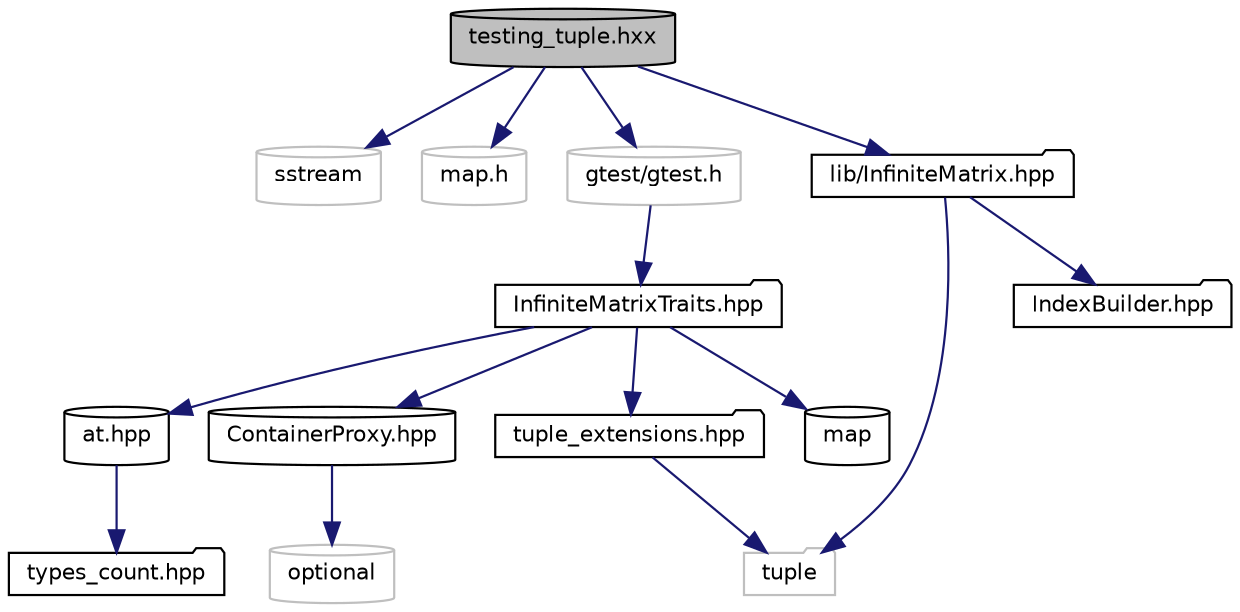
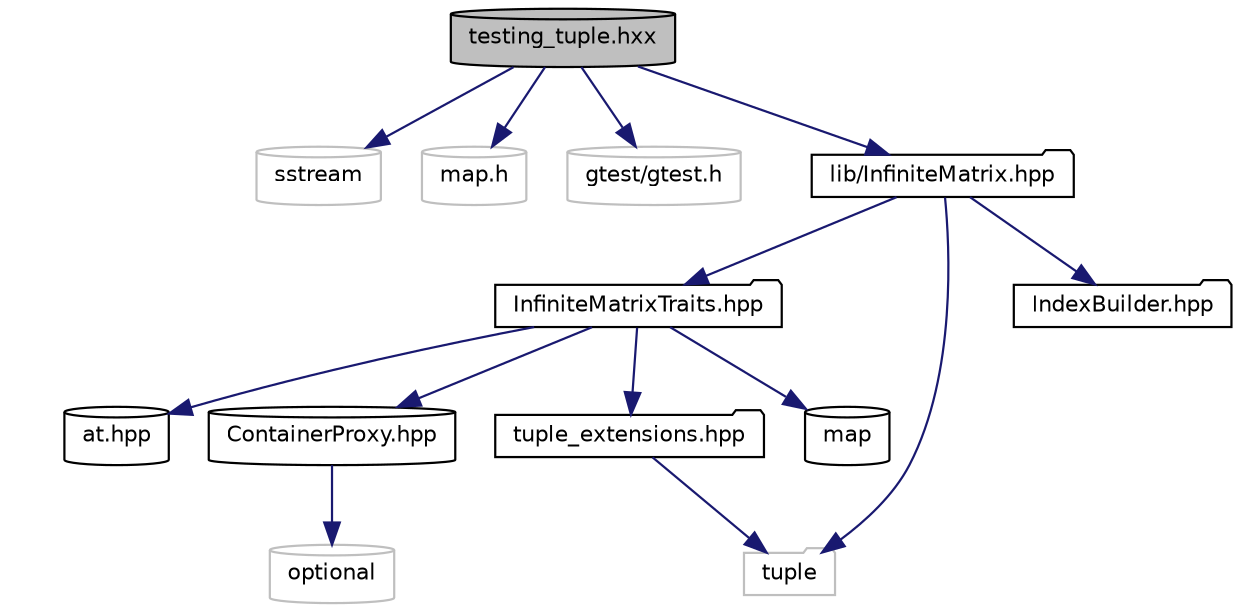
(647, 234) -> (801, 236)
(117, 574) -> none
